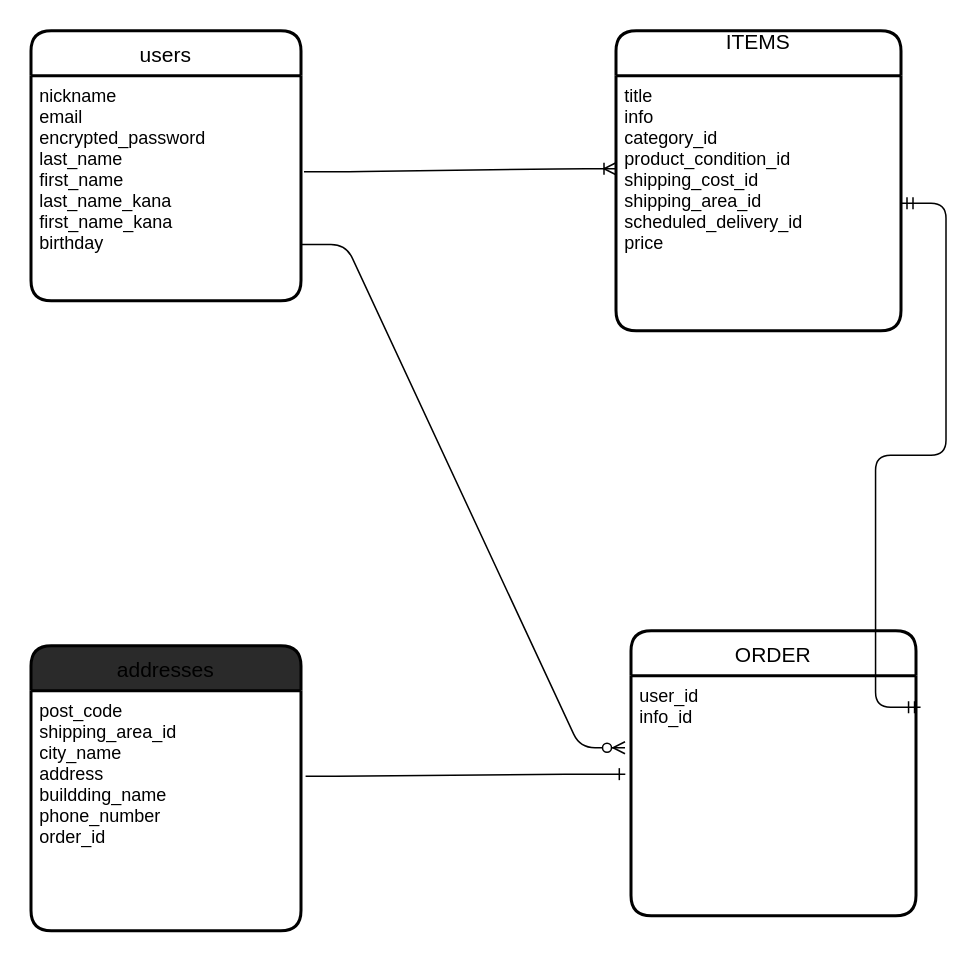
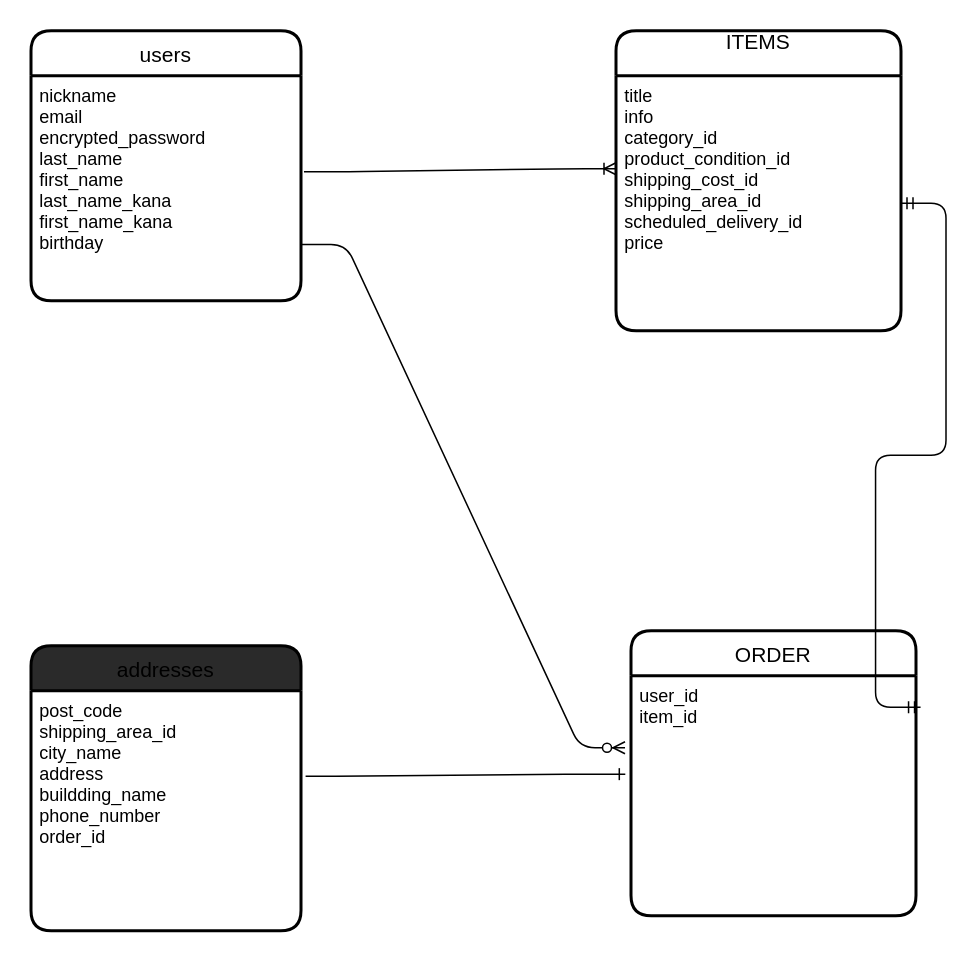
(672, 696) -> (672, 696)
